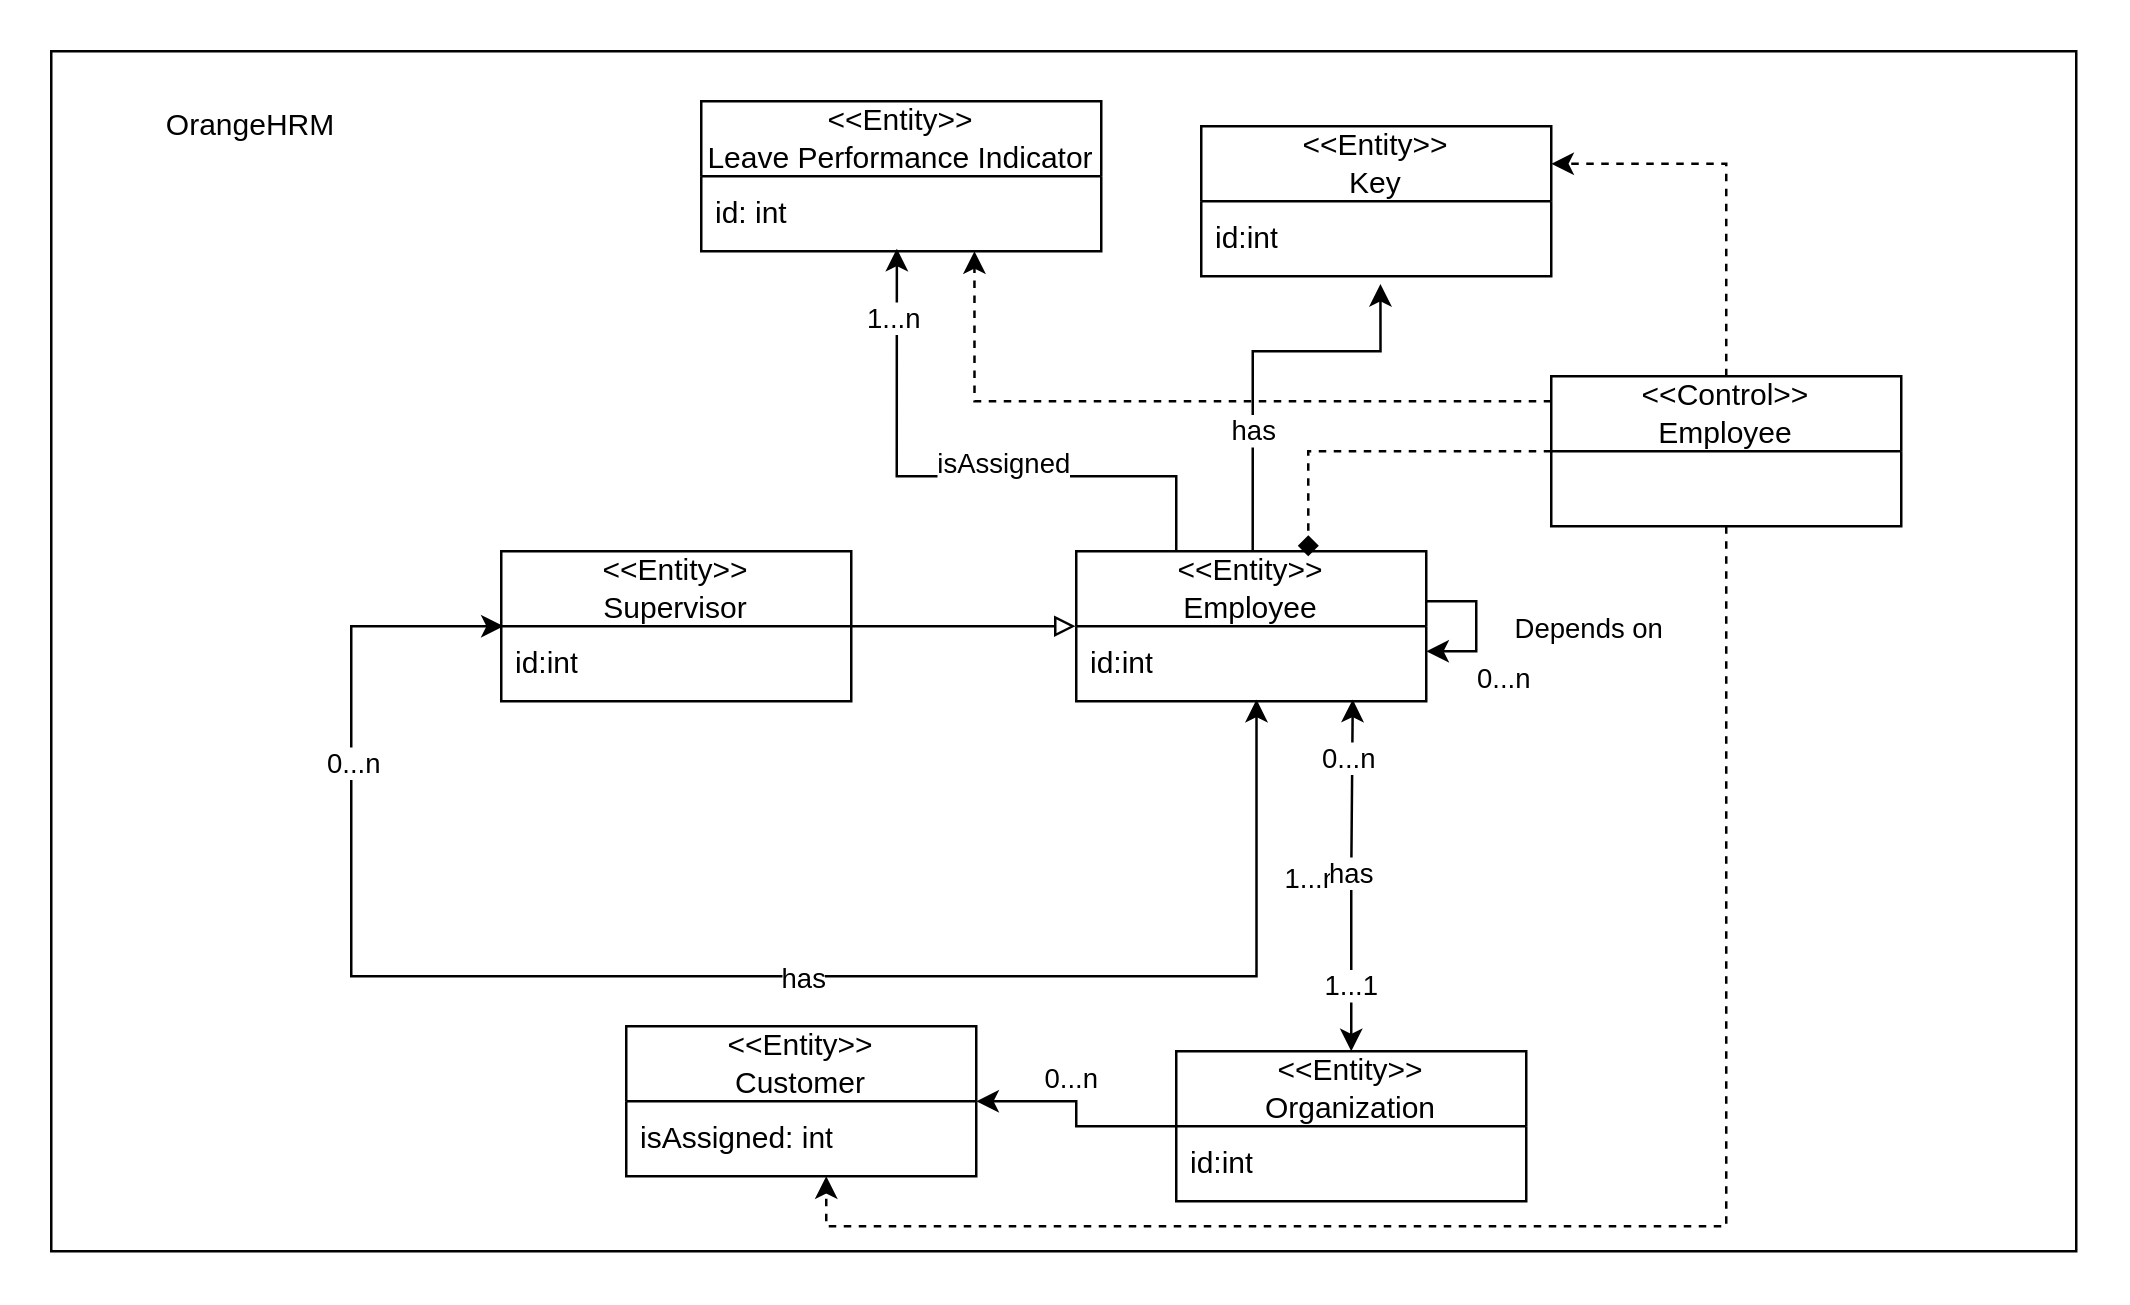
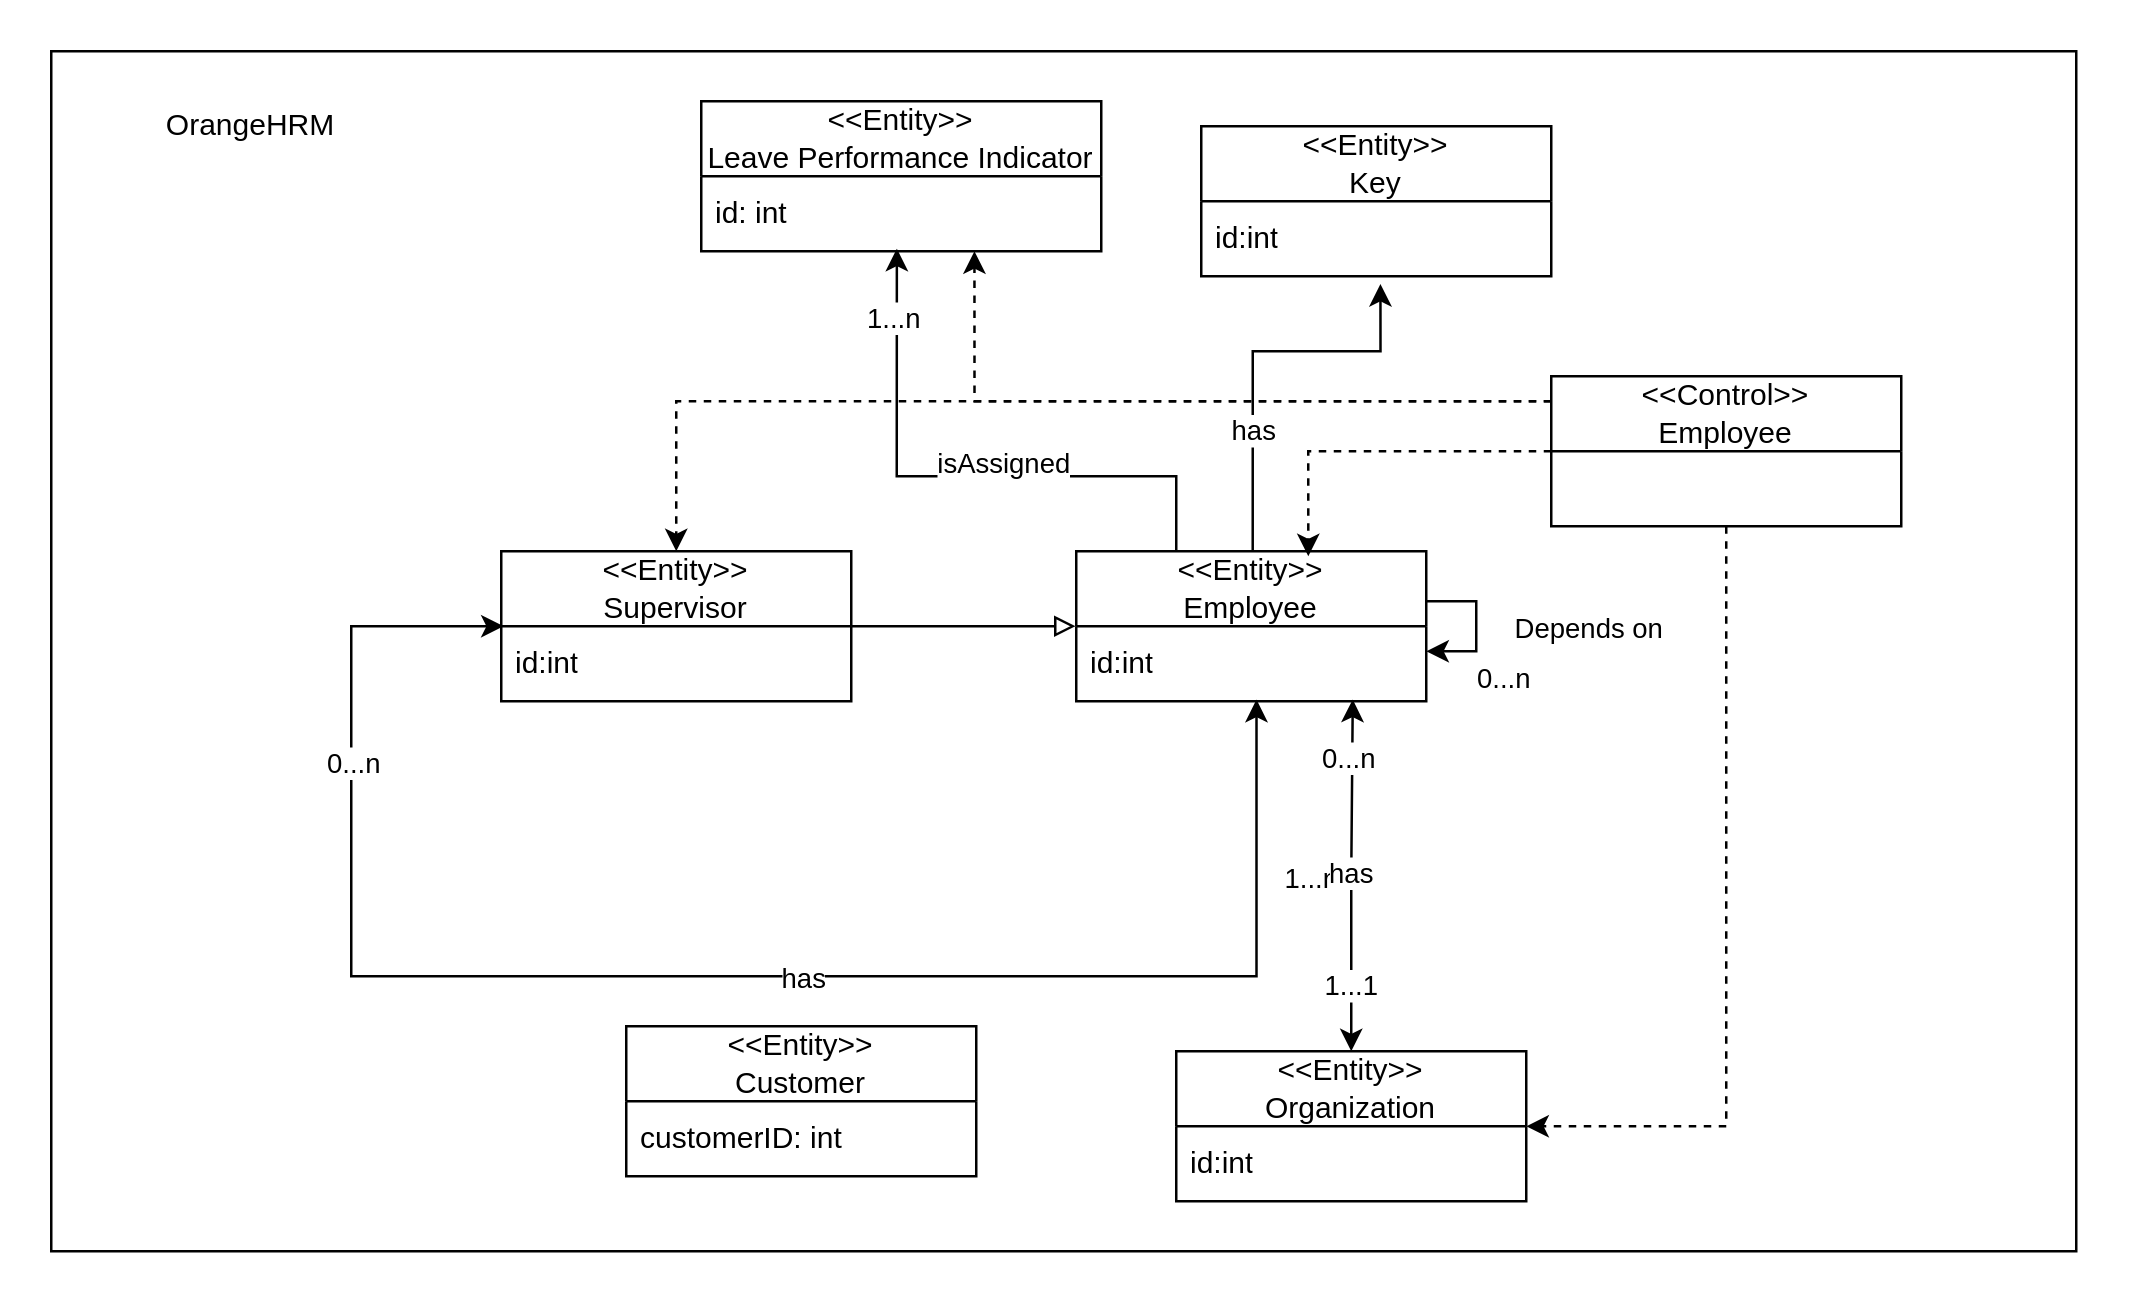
(1726, 191) -> none
none -> (717, 401)
(1308, 535) -> (1308, 536)
(1076, 1120) -> none
none -> (1632, 1126)
(748, 1139) -> (756, 1139)
(1307, 1226) -> none
